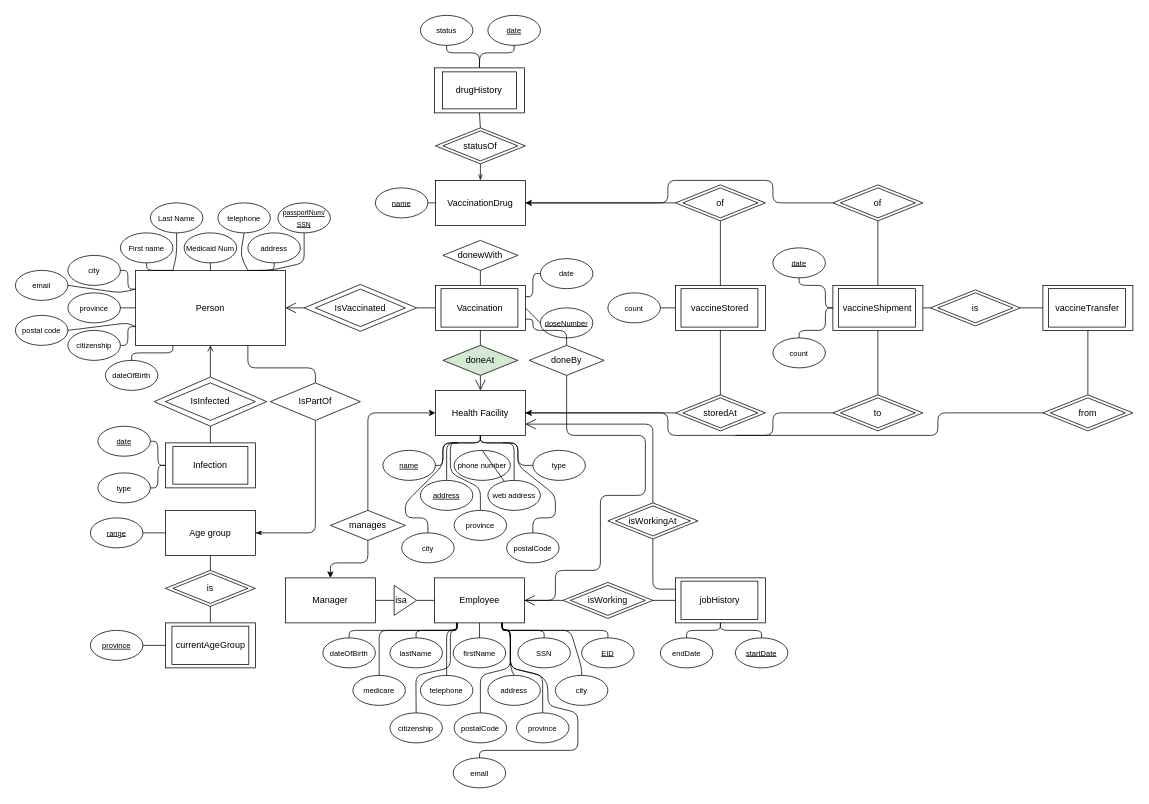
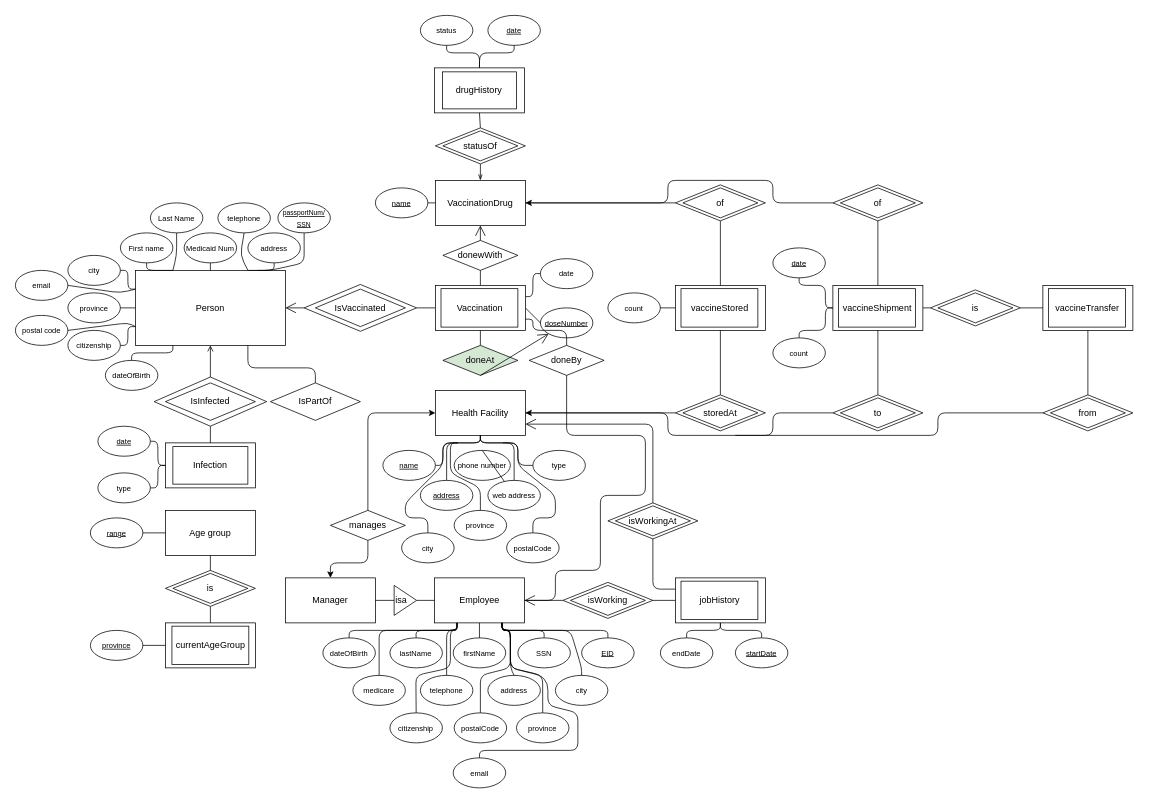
none -> (480, 234)
(480, 382) -> (514, 355)
(315, 479) -> none
